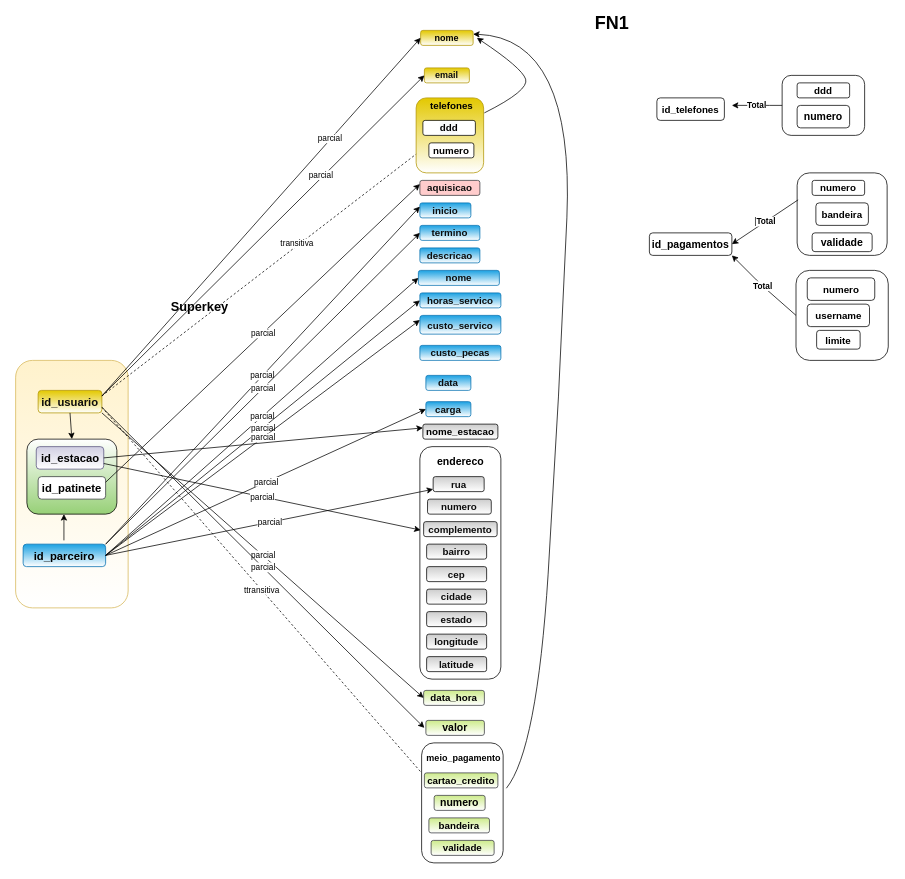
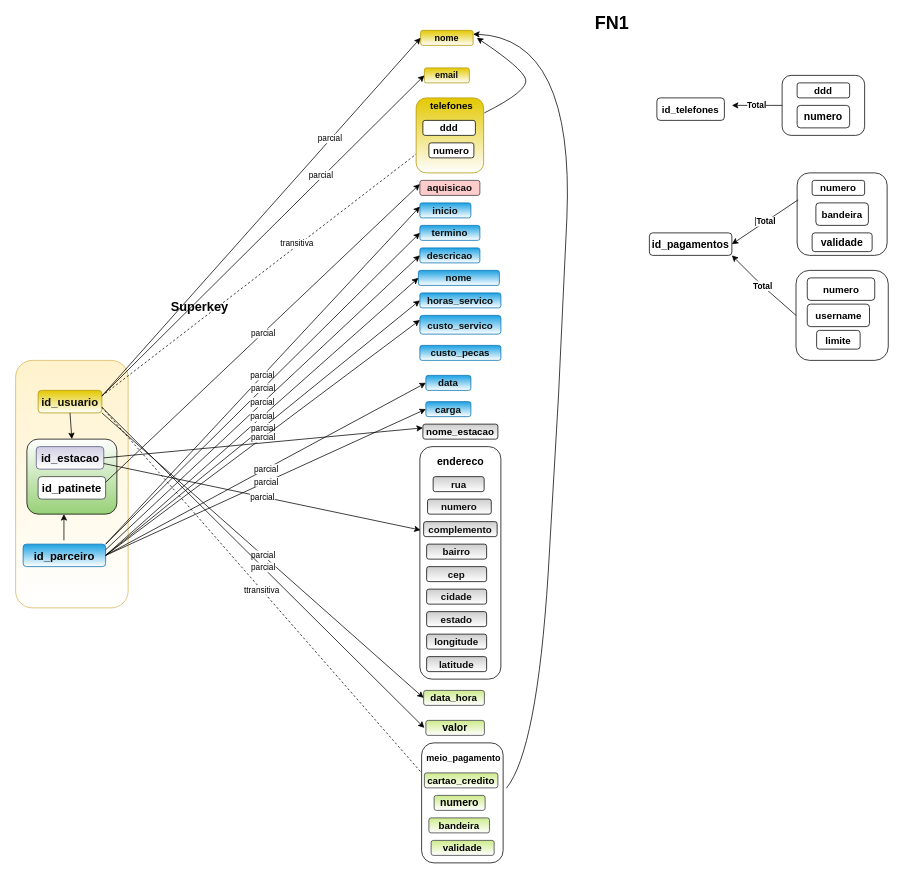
none -> (299, 368)
(268, 522) -> (271, 466)
